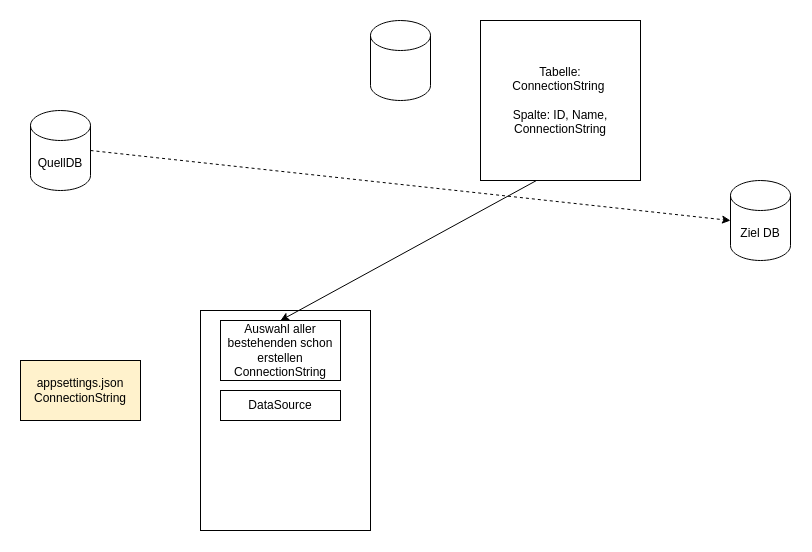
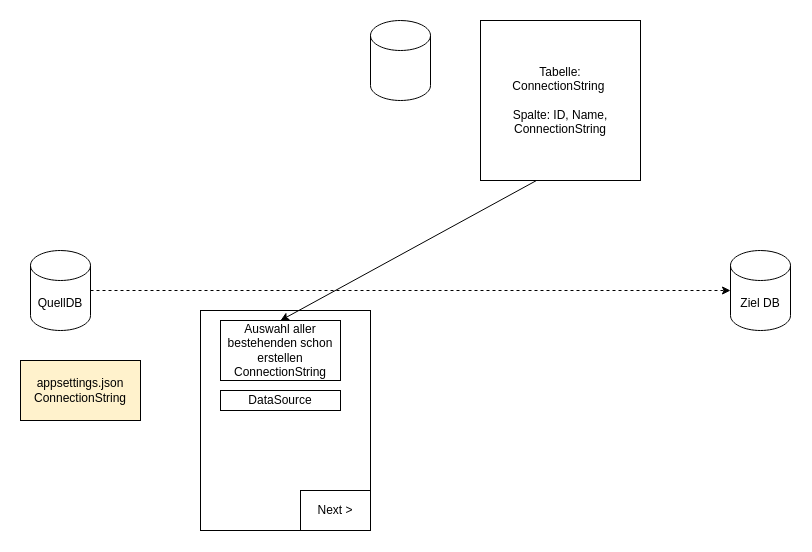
(61, 151) -> (61, 291)
(761, 221) -> (761, 291)
(281, 406) -> (281, 401)
none -> (336, 511)
